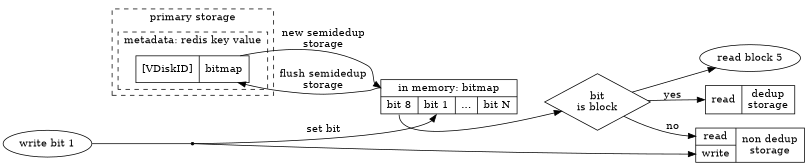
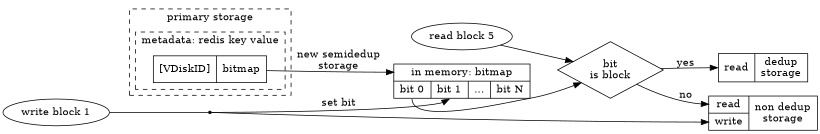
(670, 81) -> (533, 53)
(313, 94) -> none
(399, 105) -> (412, 89)
(47, 144) -> (56, 112)
